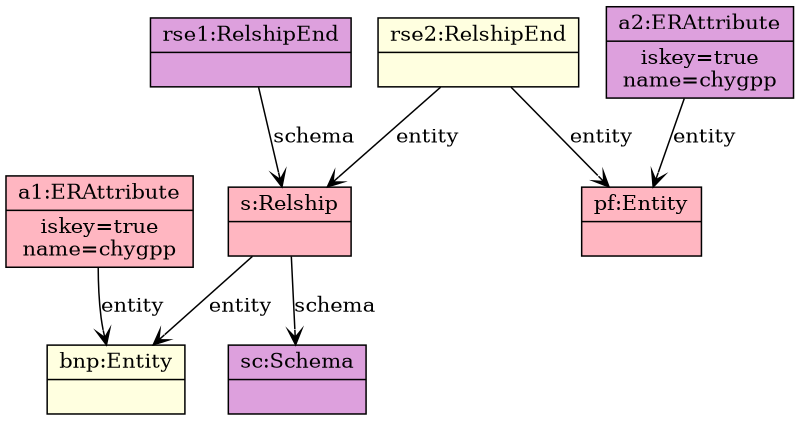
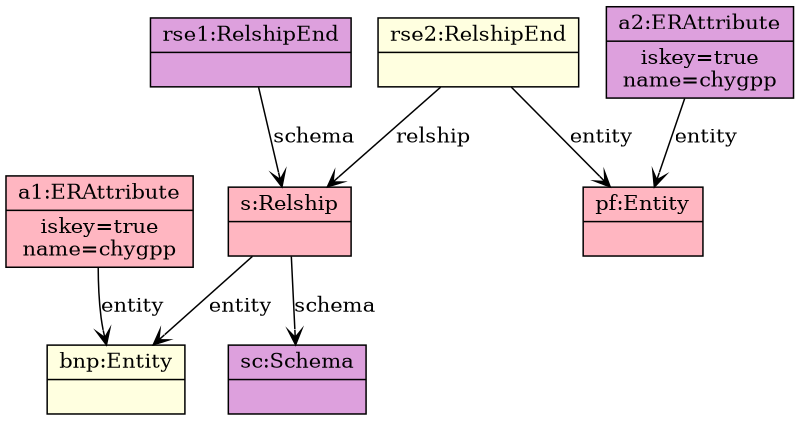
(428, 137) -> (433, 137)
